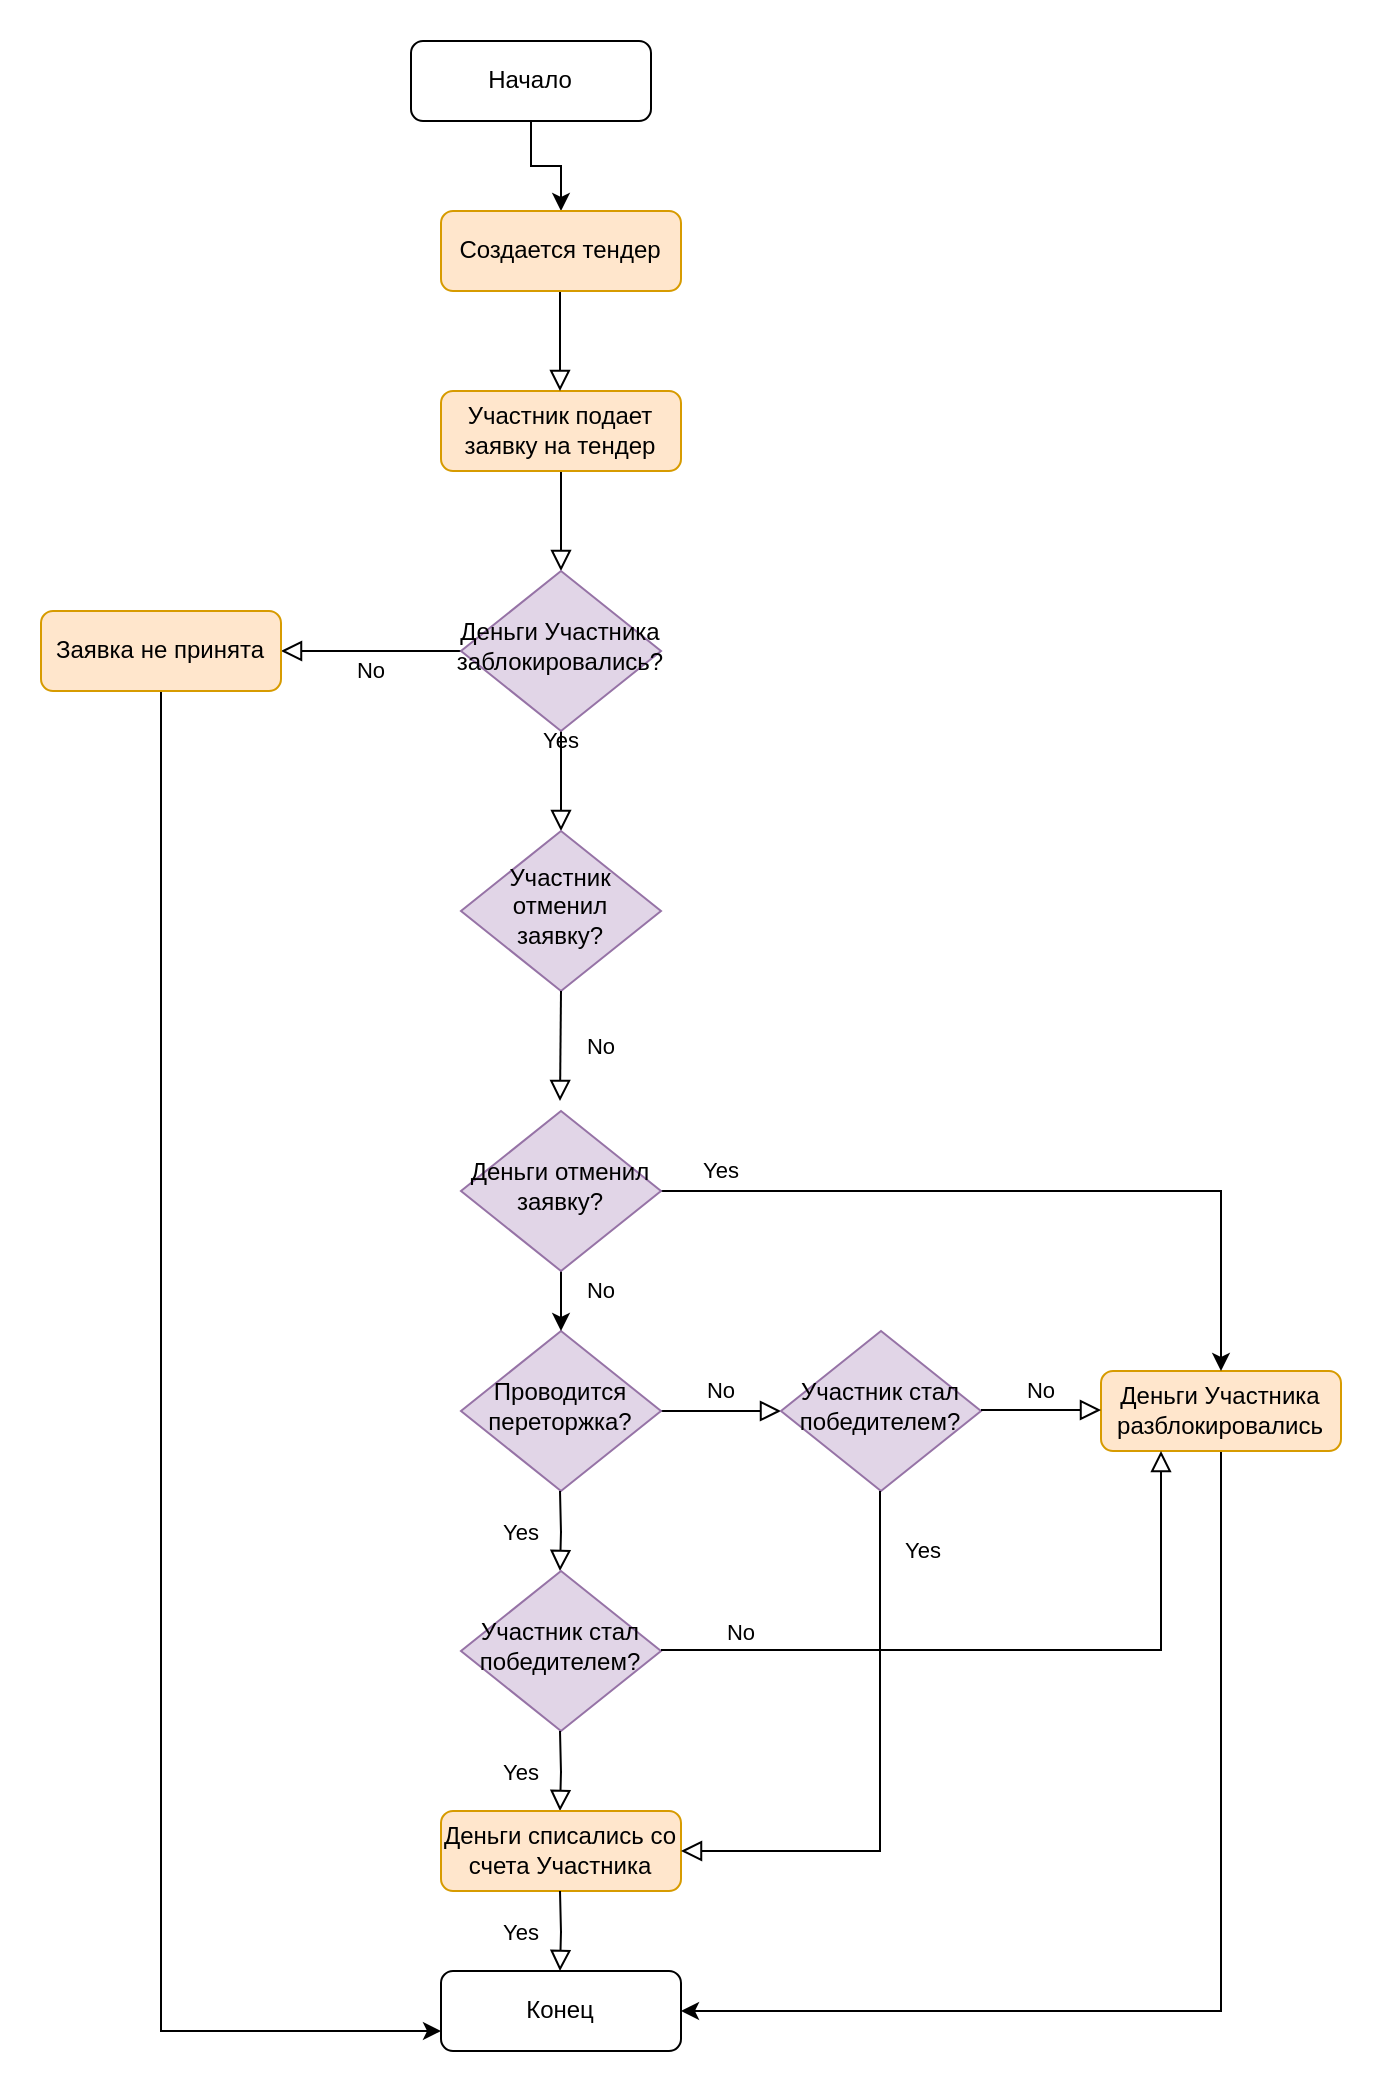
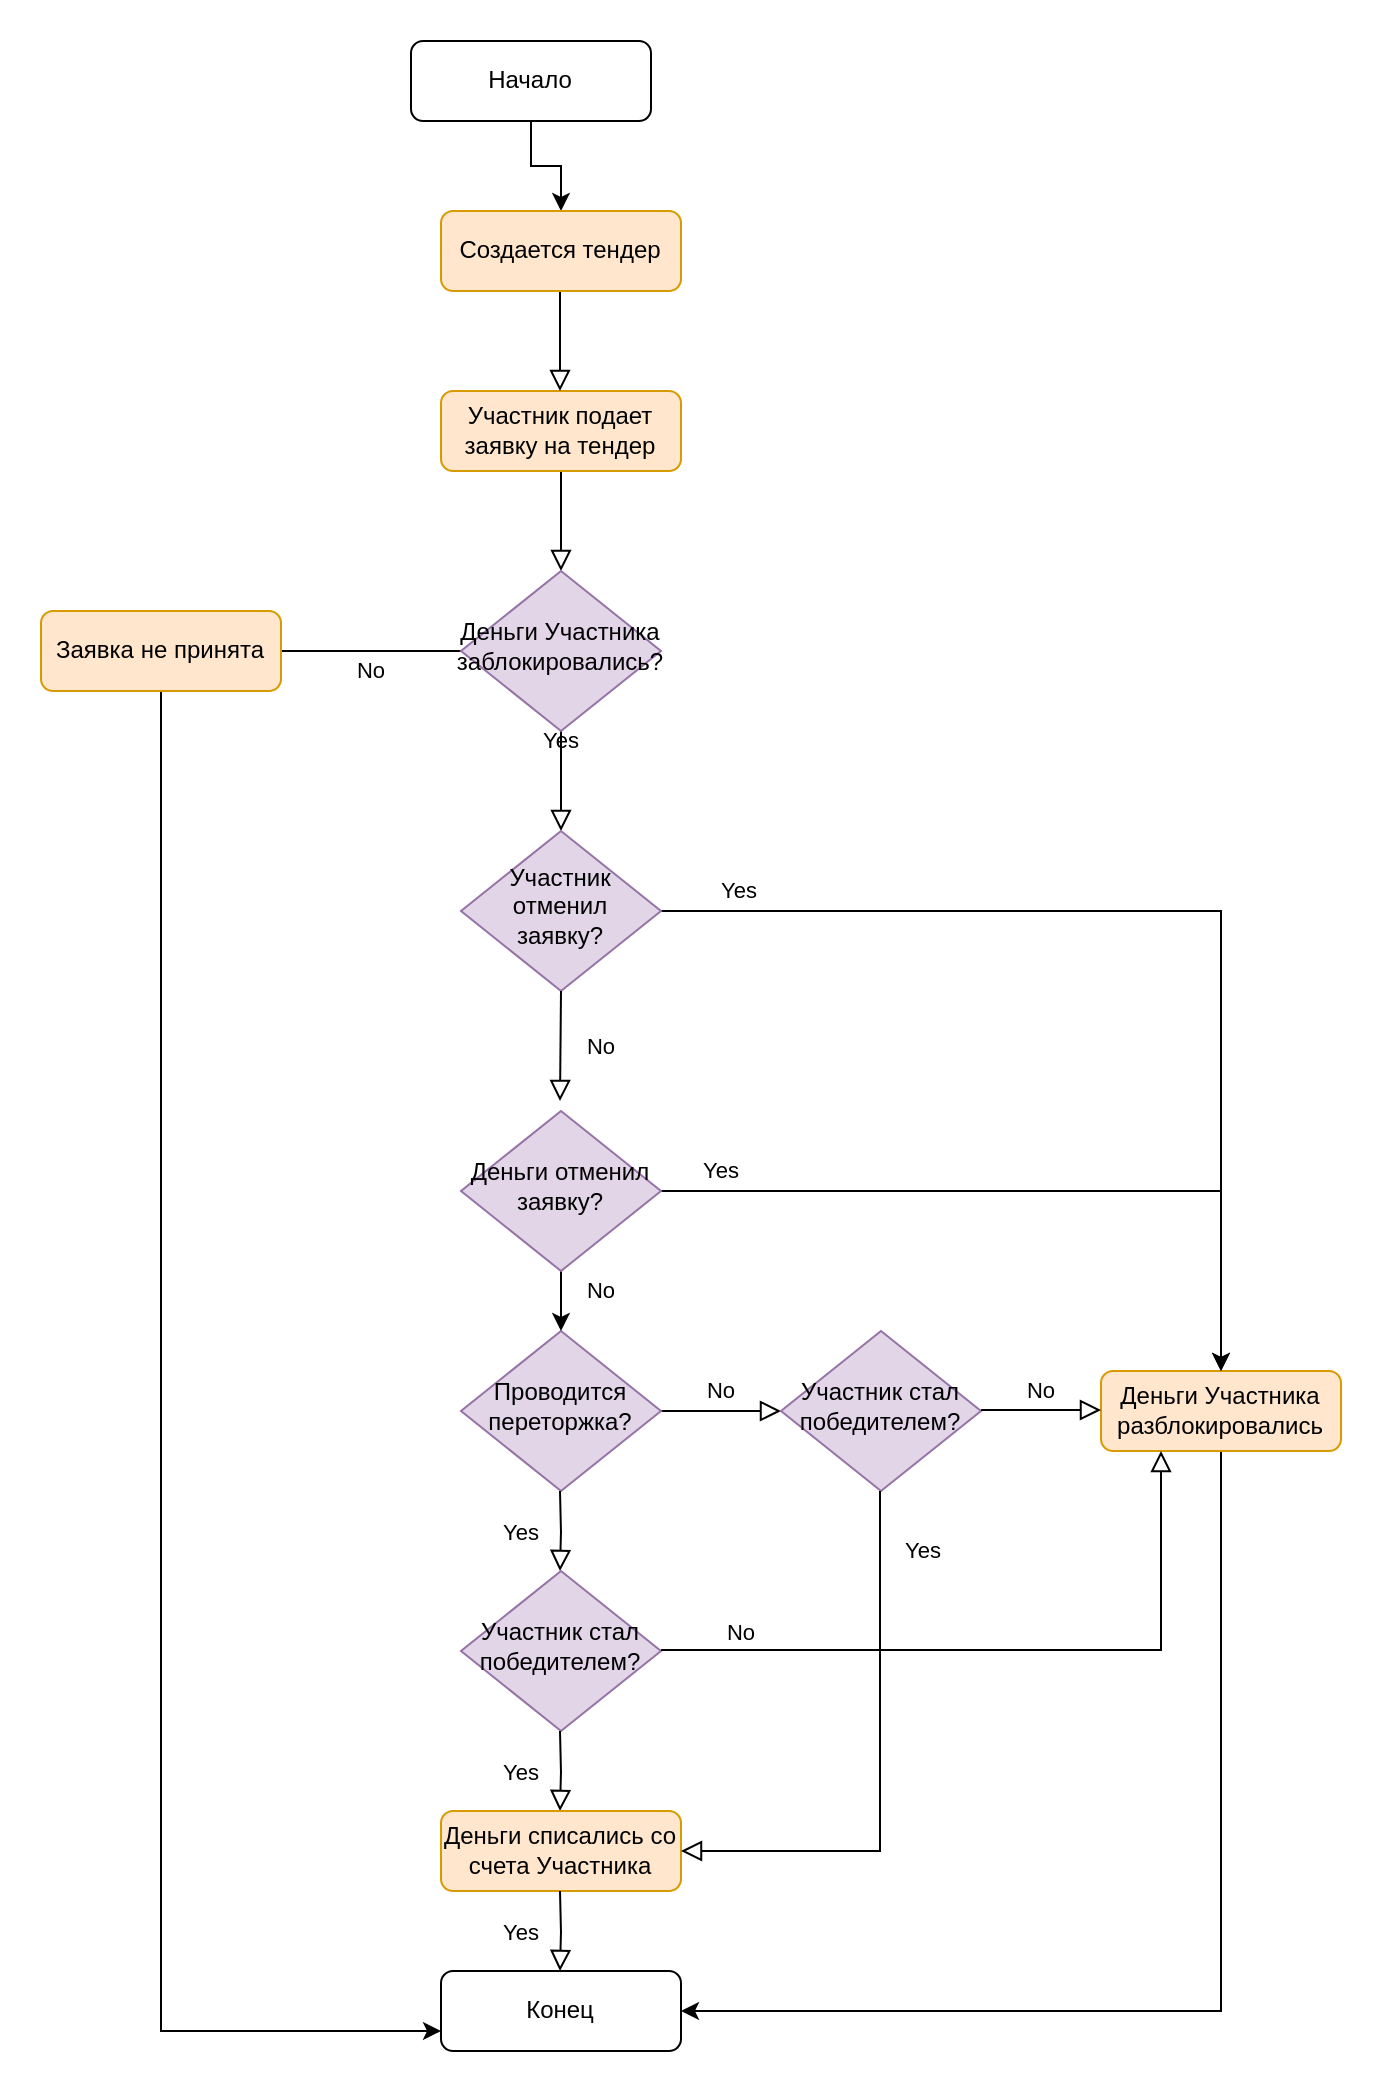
(302, 651) -> (293, 651)
none -> (1079, 911)
